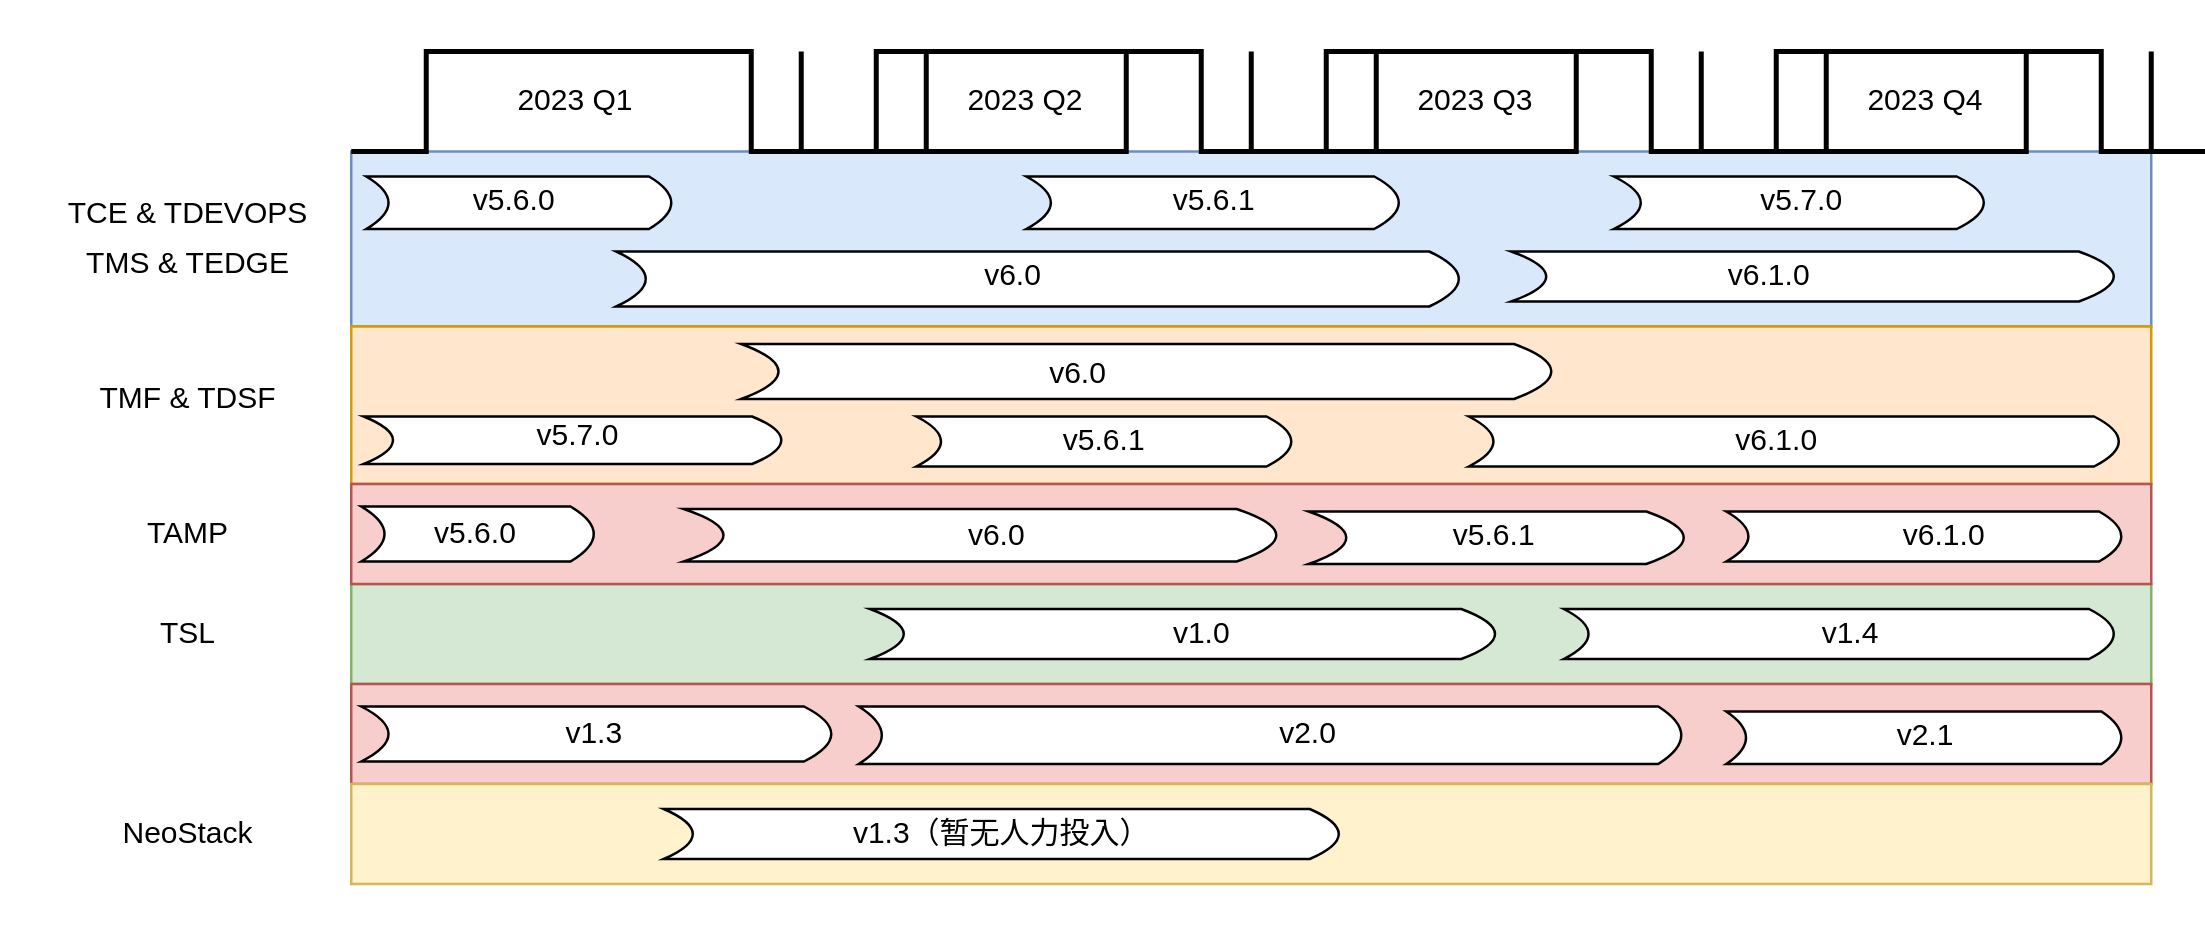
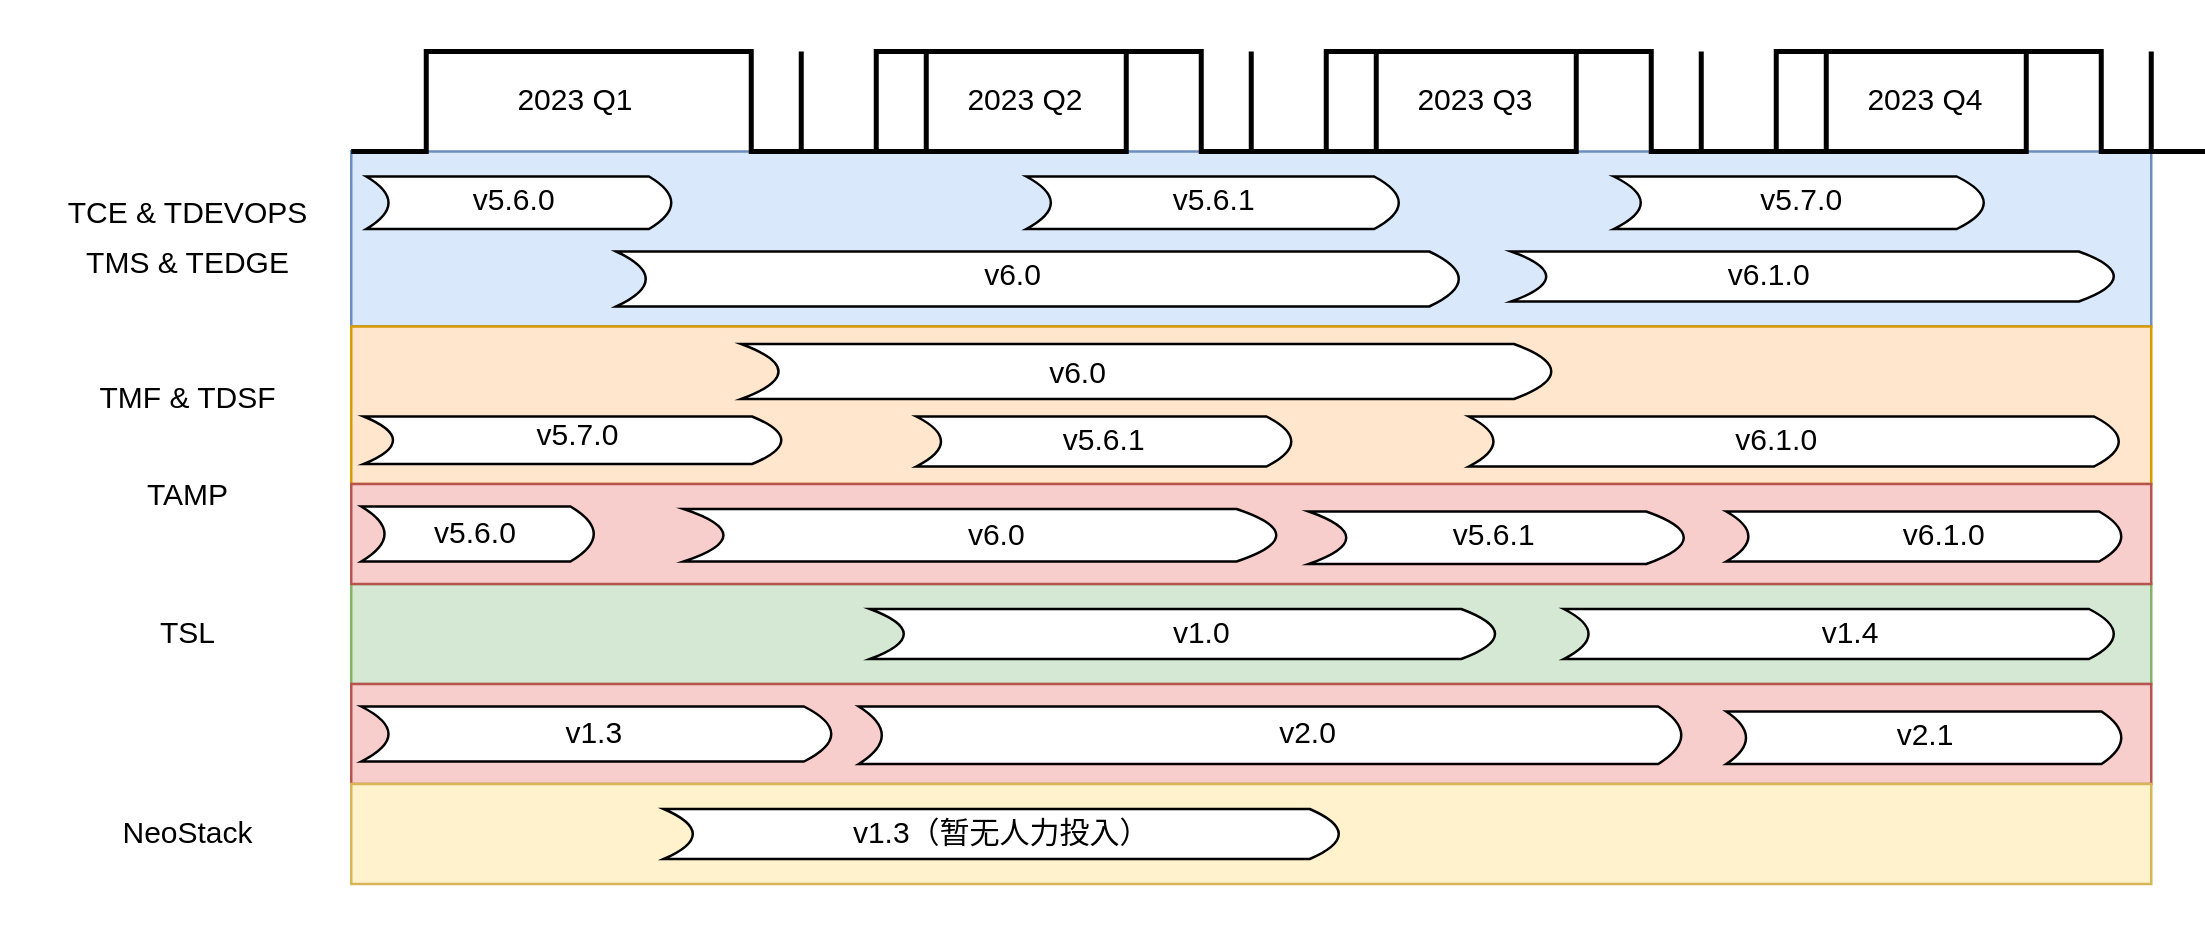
(189, 534) -> (189, 496)
